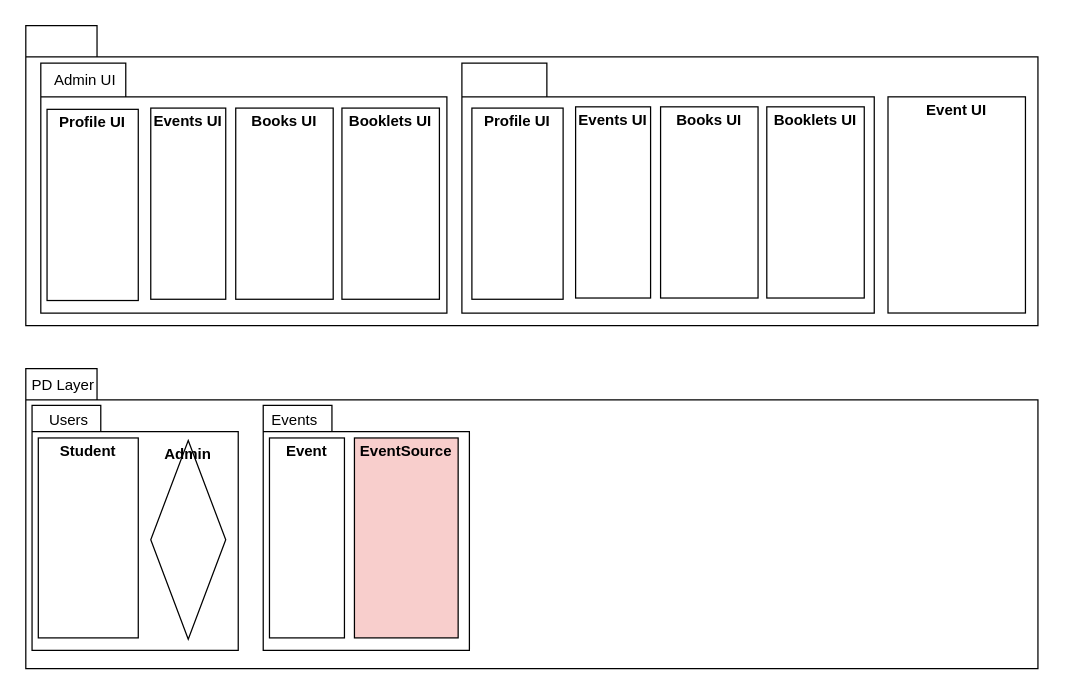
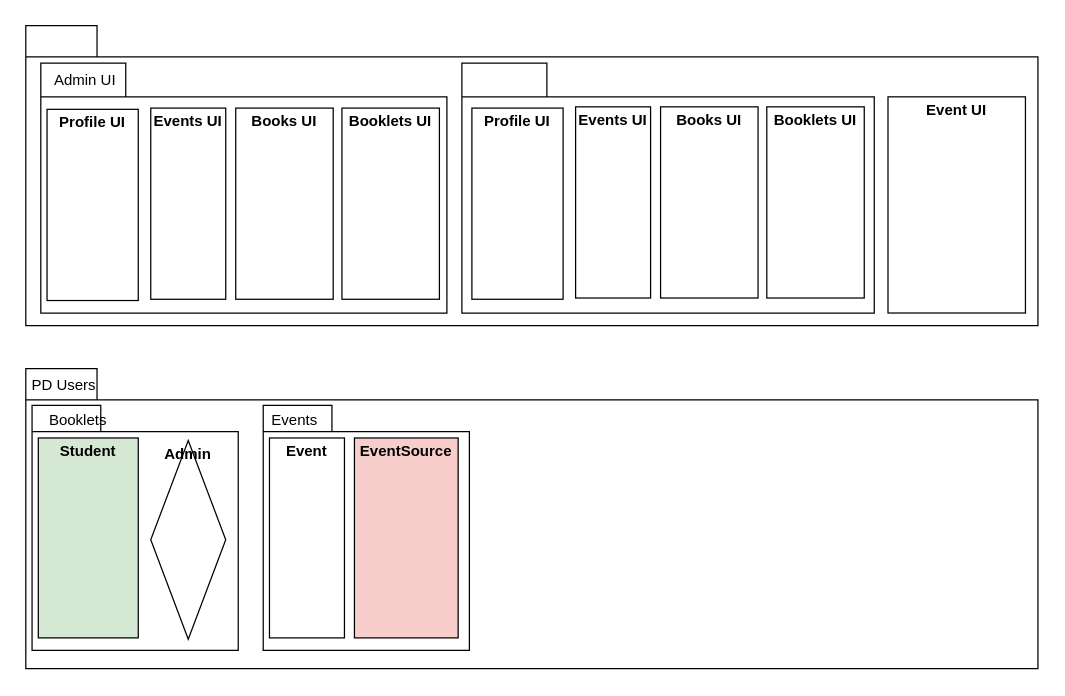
(64, 386) -> (64, 386)
(70, 421) -> (81, 421)
(88, 538) -> (88, 538)
